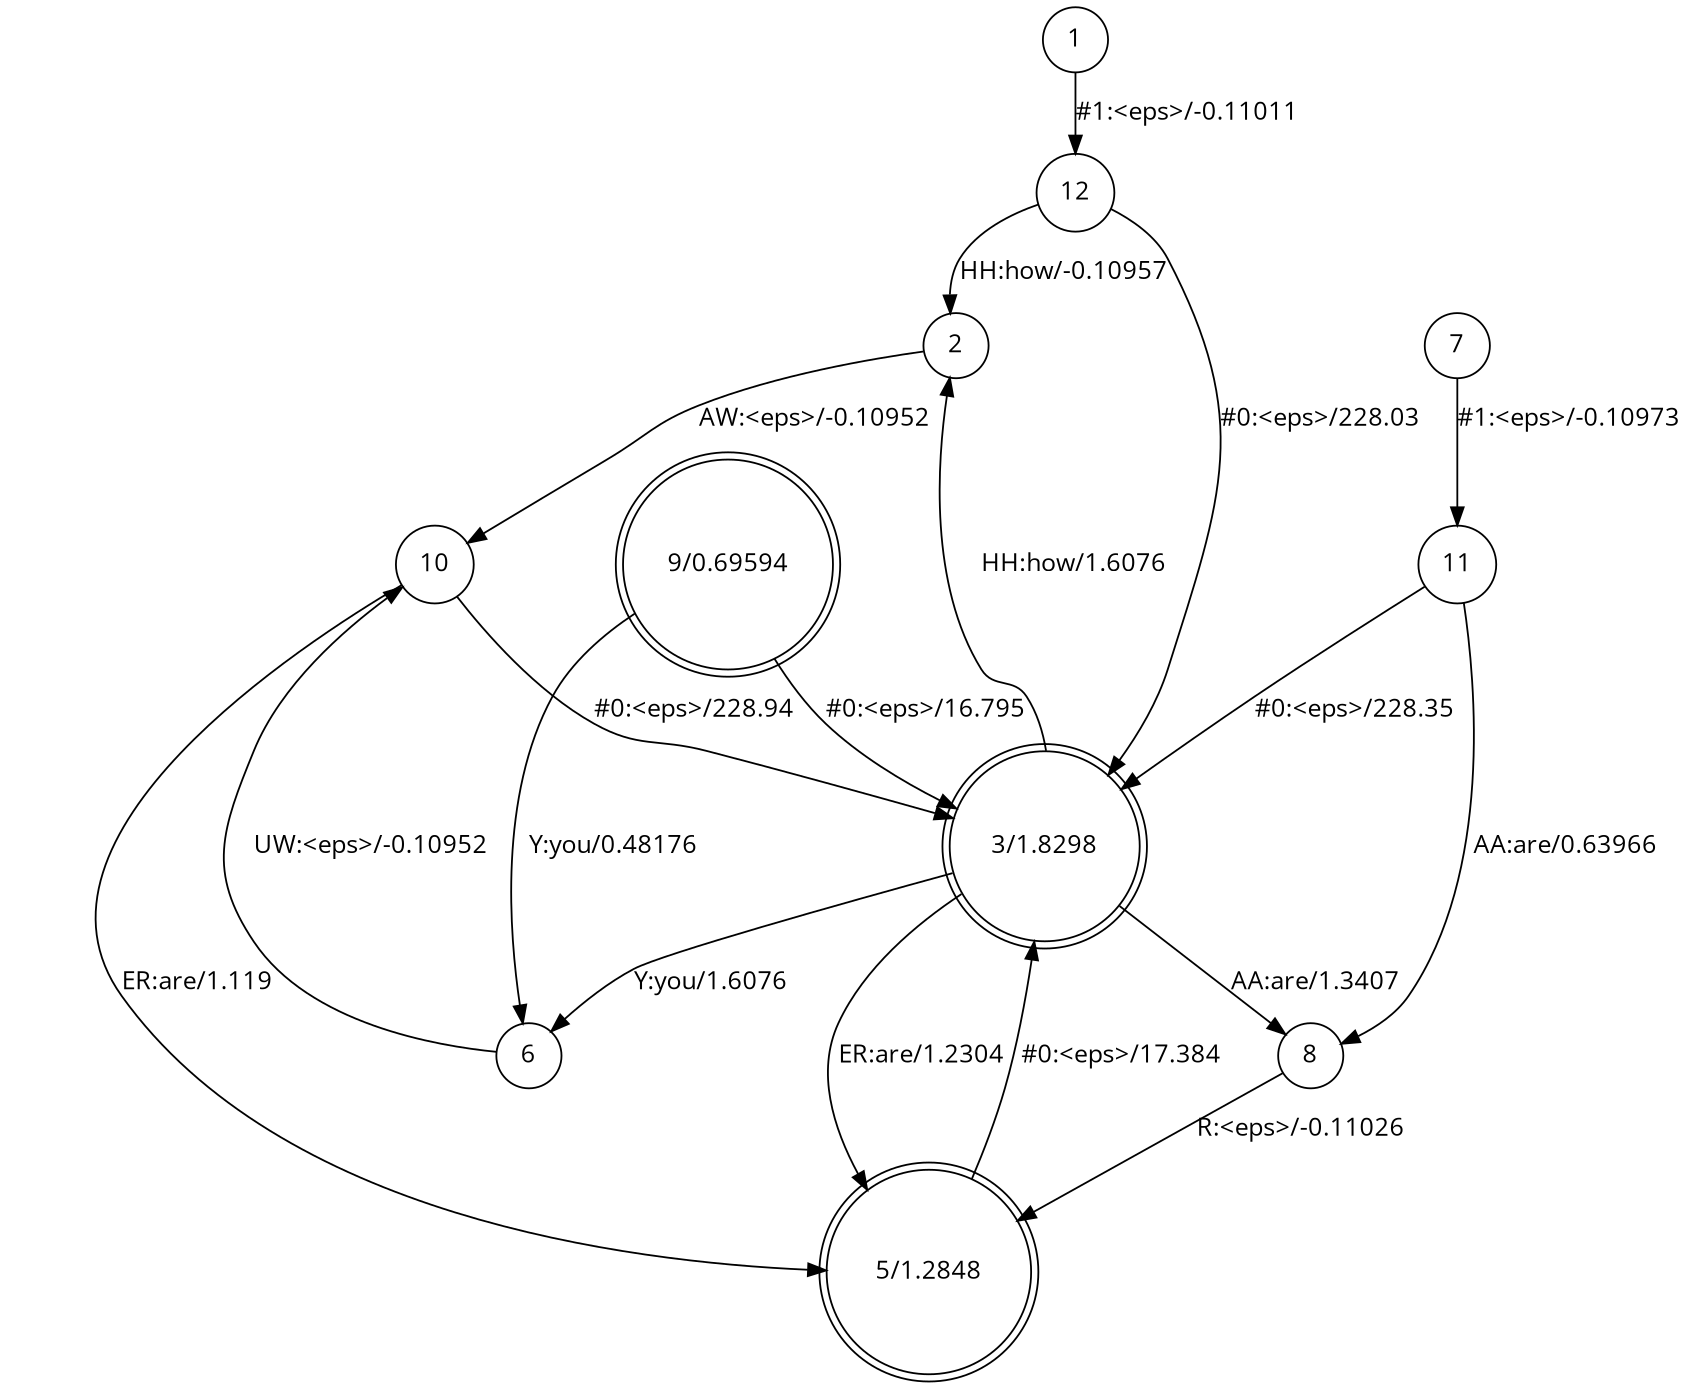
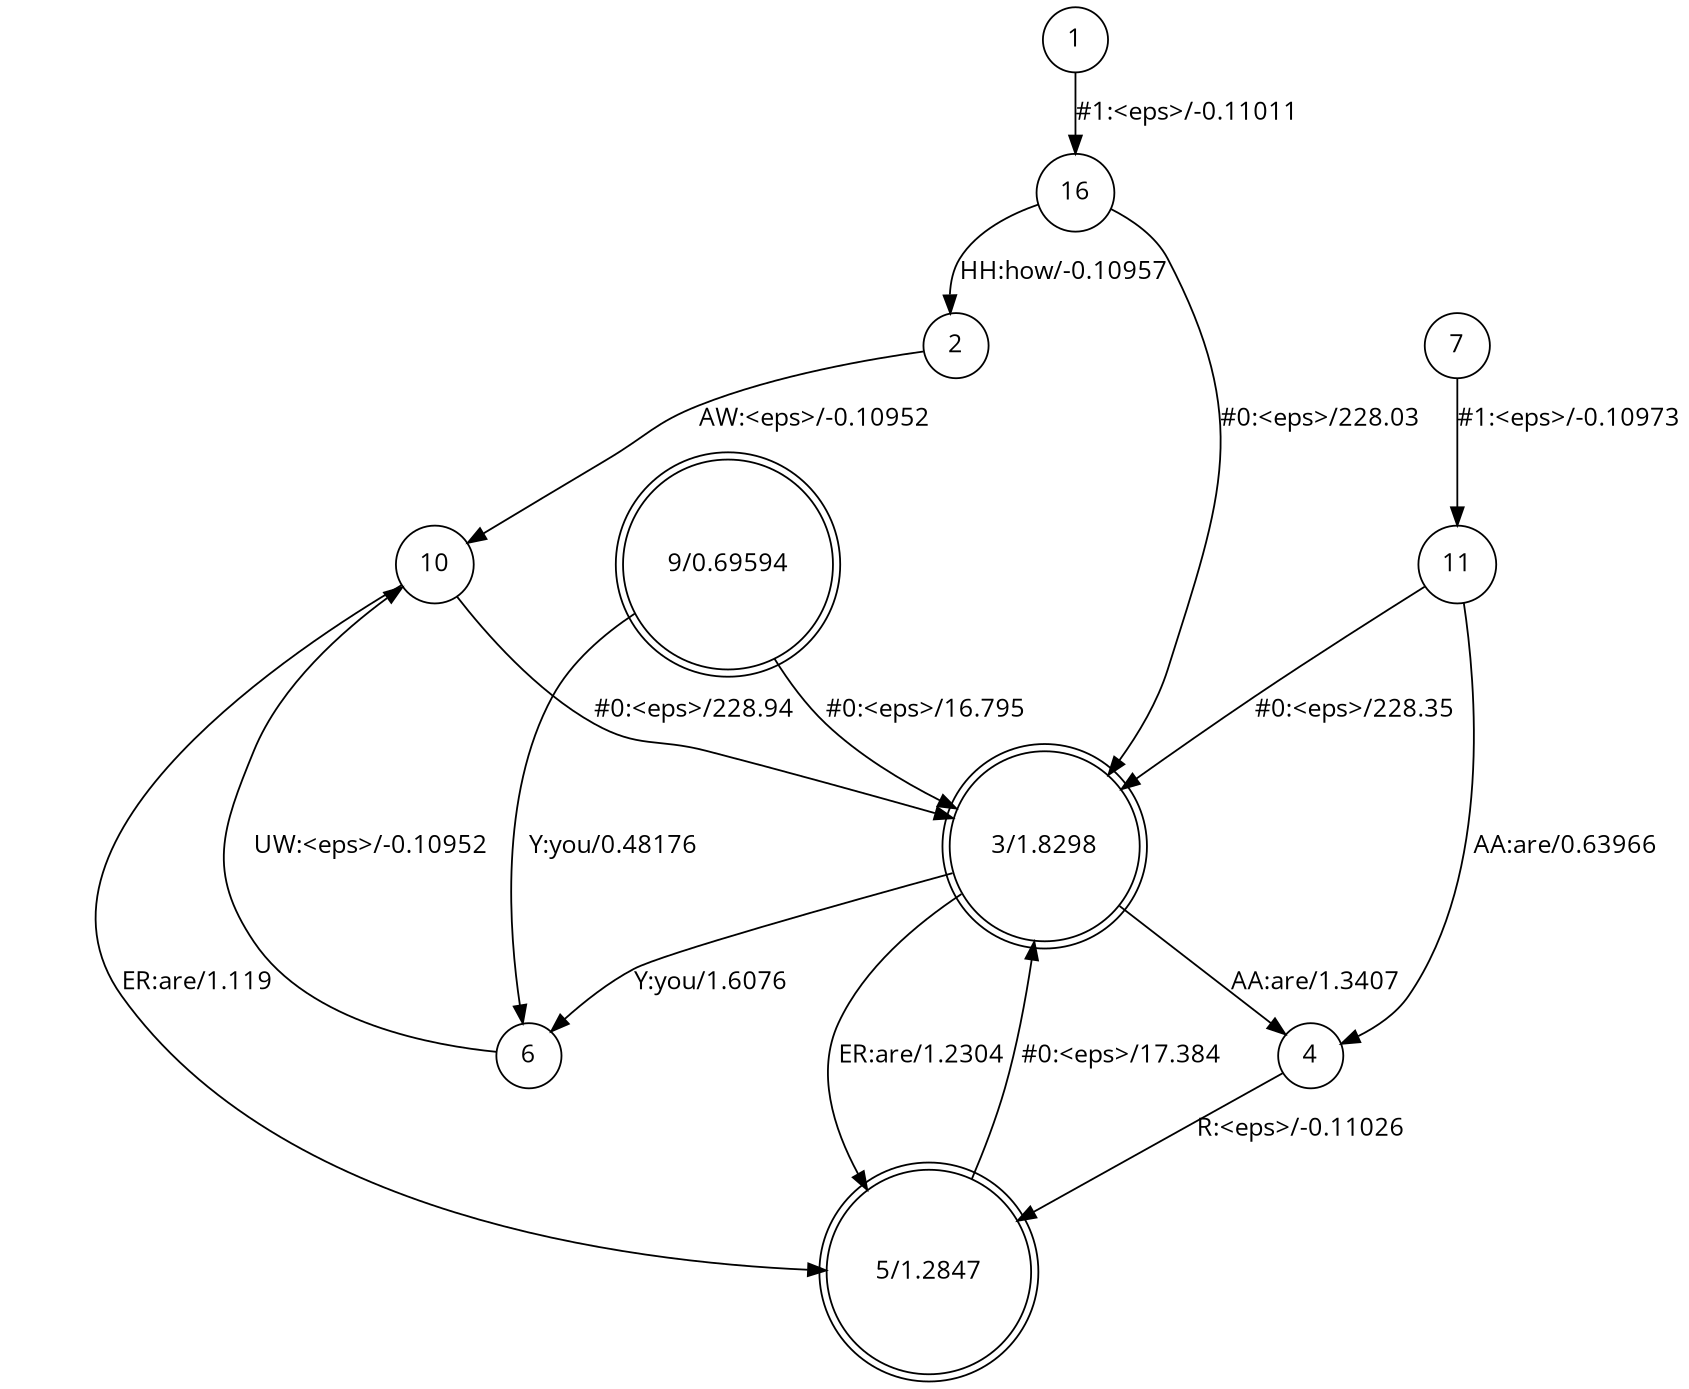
(1075, 193) -> (1075, 193)
(951, 591) -> none
(1311, 1056) -> (1311, 1056)
(929, 1272) -> (929, 1272)
